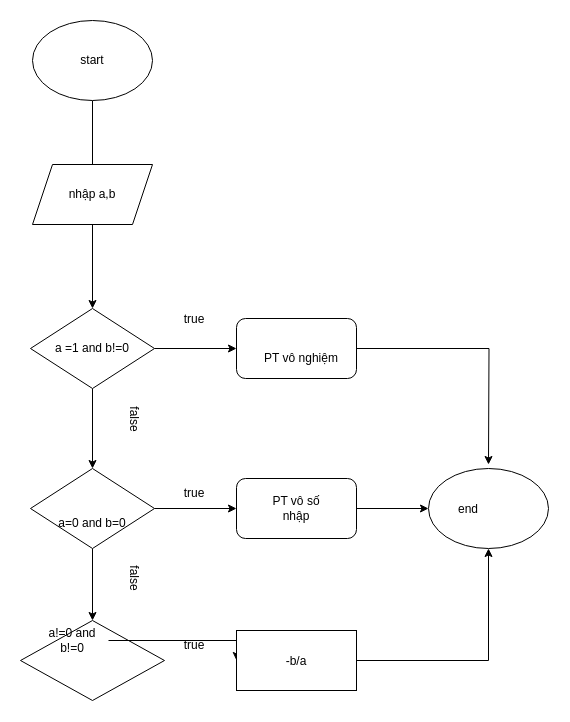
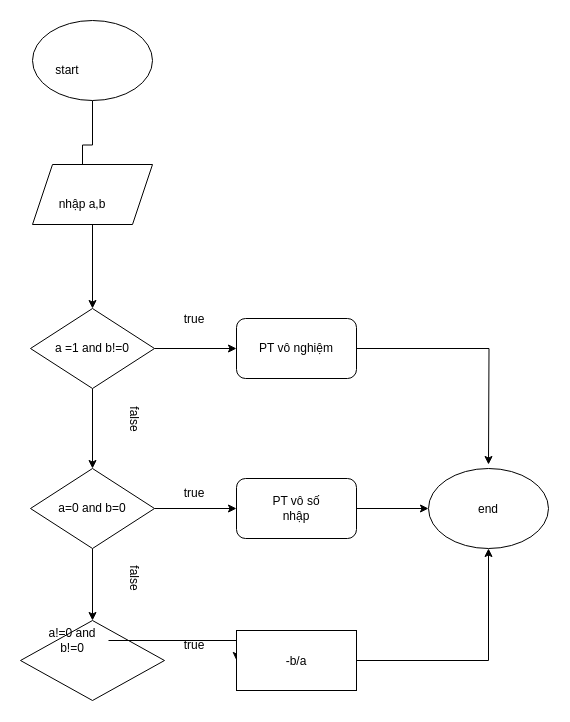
(93, 61) -> (68, 71)
(93, 195) -> (83, 205)
(302, 359) -> (297, 349)
(469, 510) -> (489, 510)
(93, 524) -> (93, 509)
